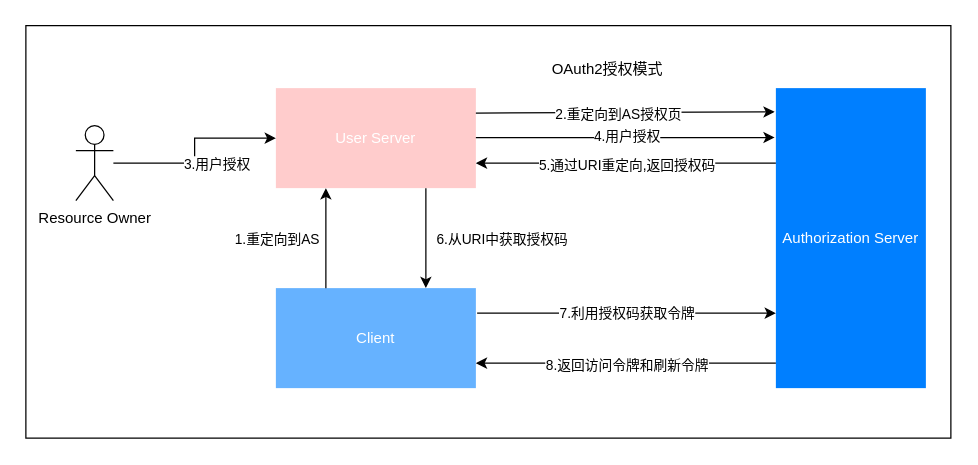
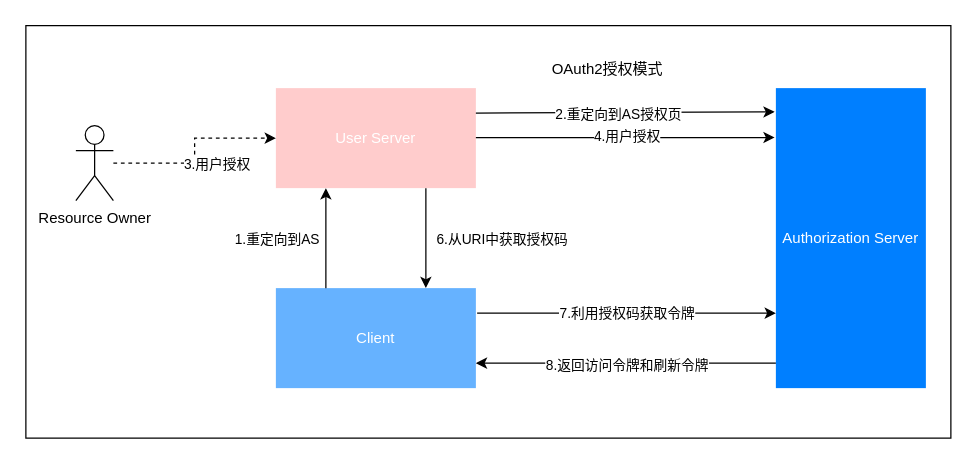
(221, 138) -> (221, 138)
(630, 163) -> none
